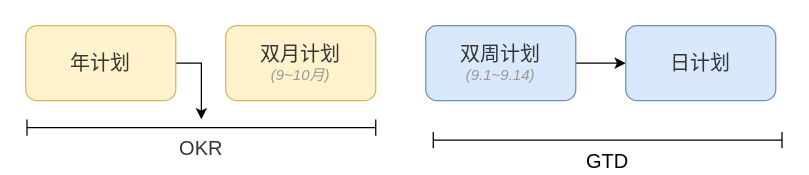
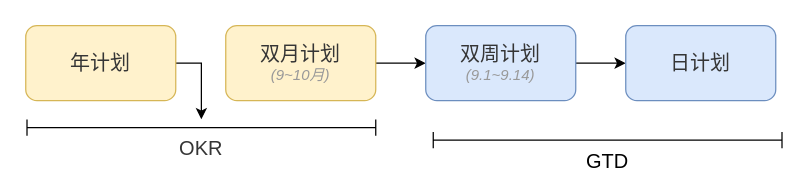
none -> (397, 63)
